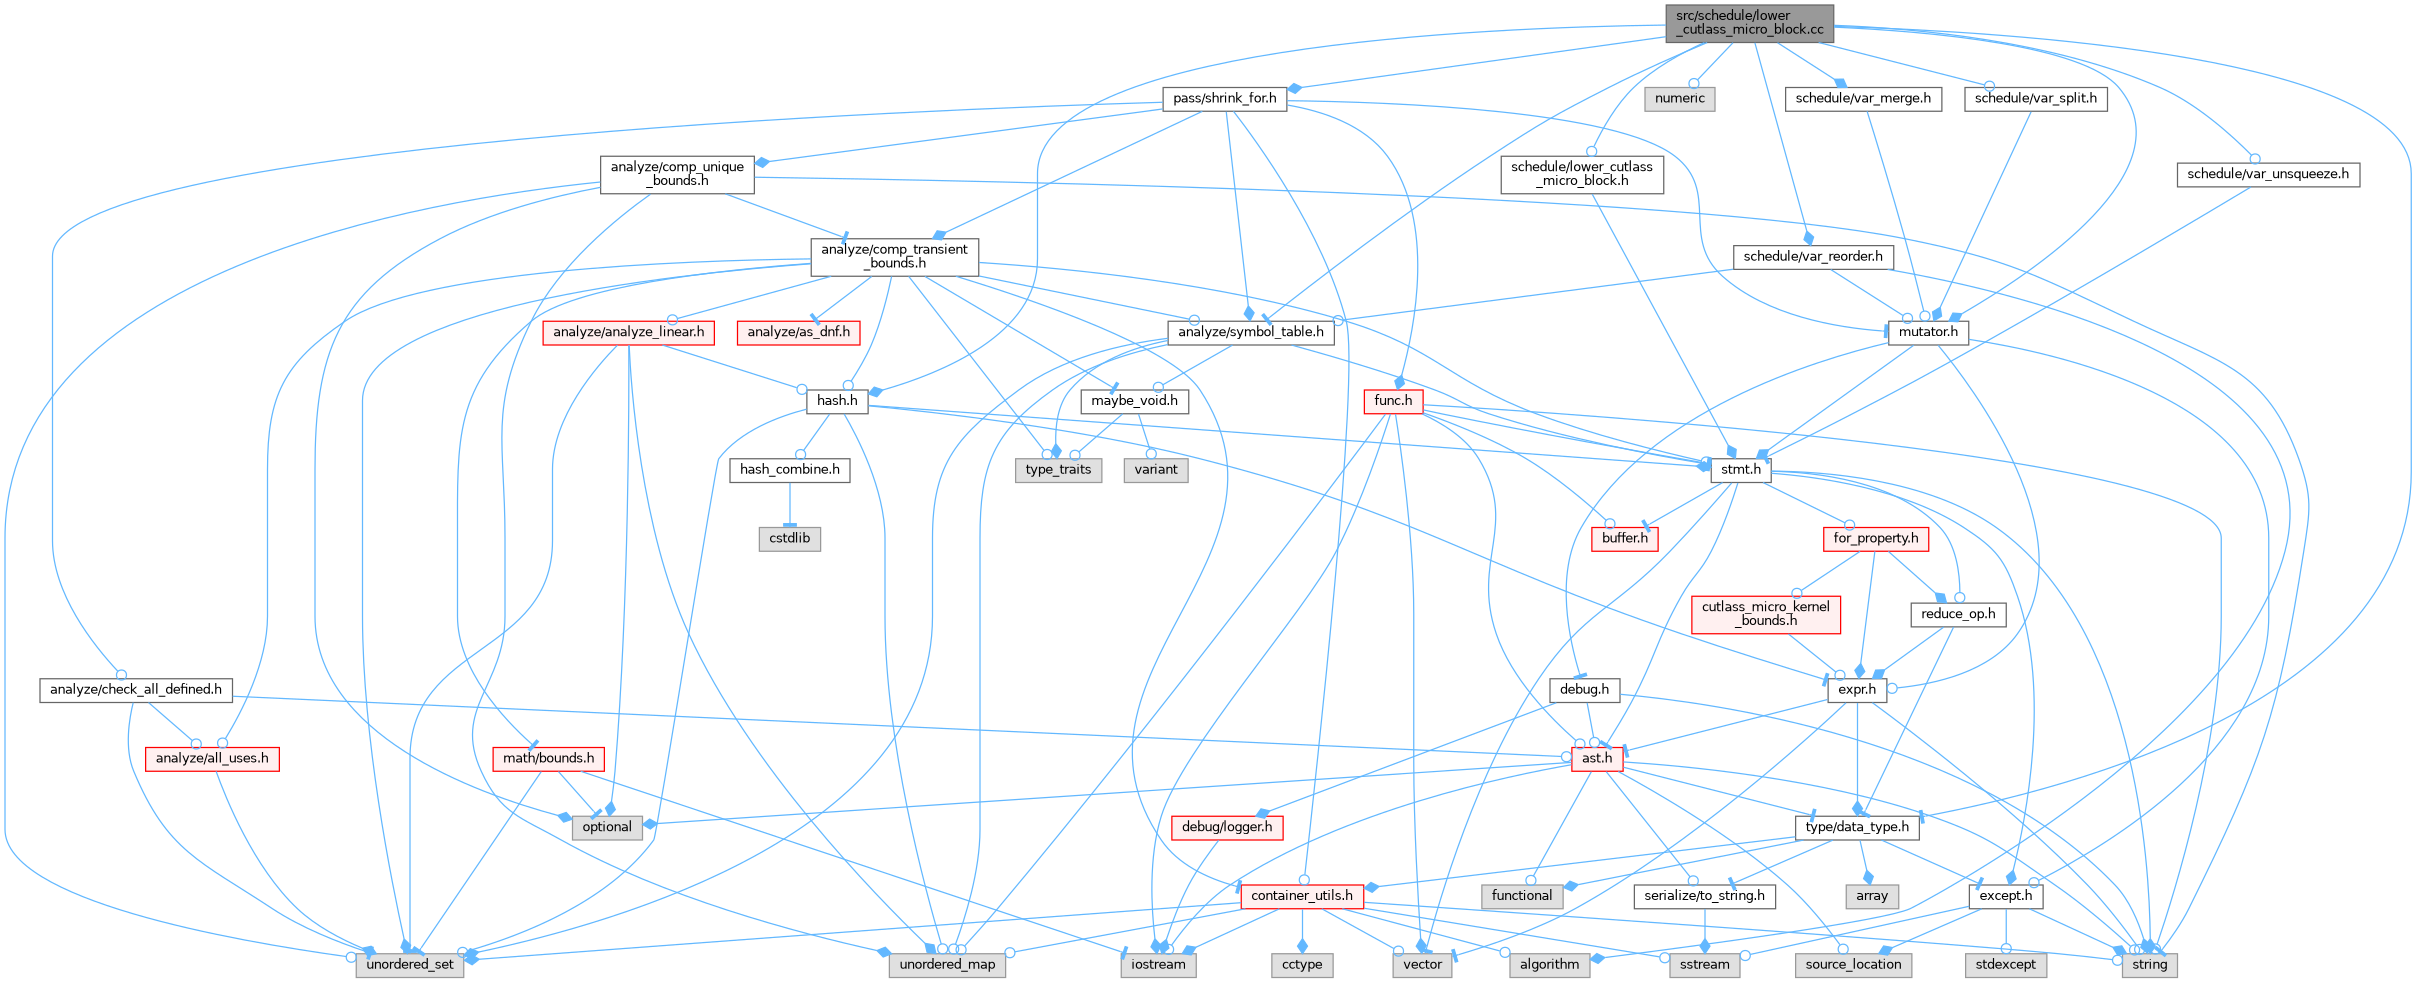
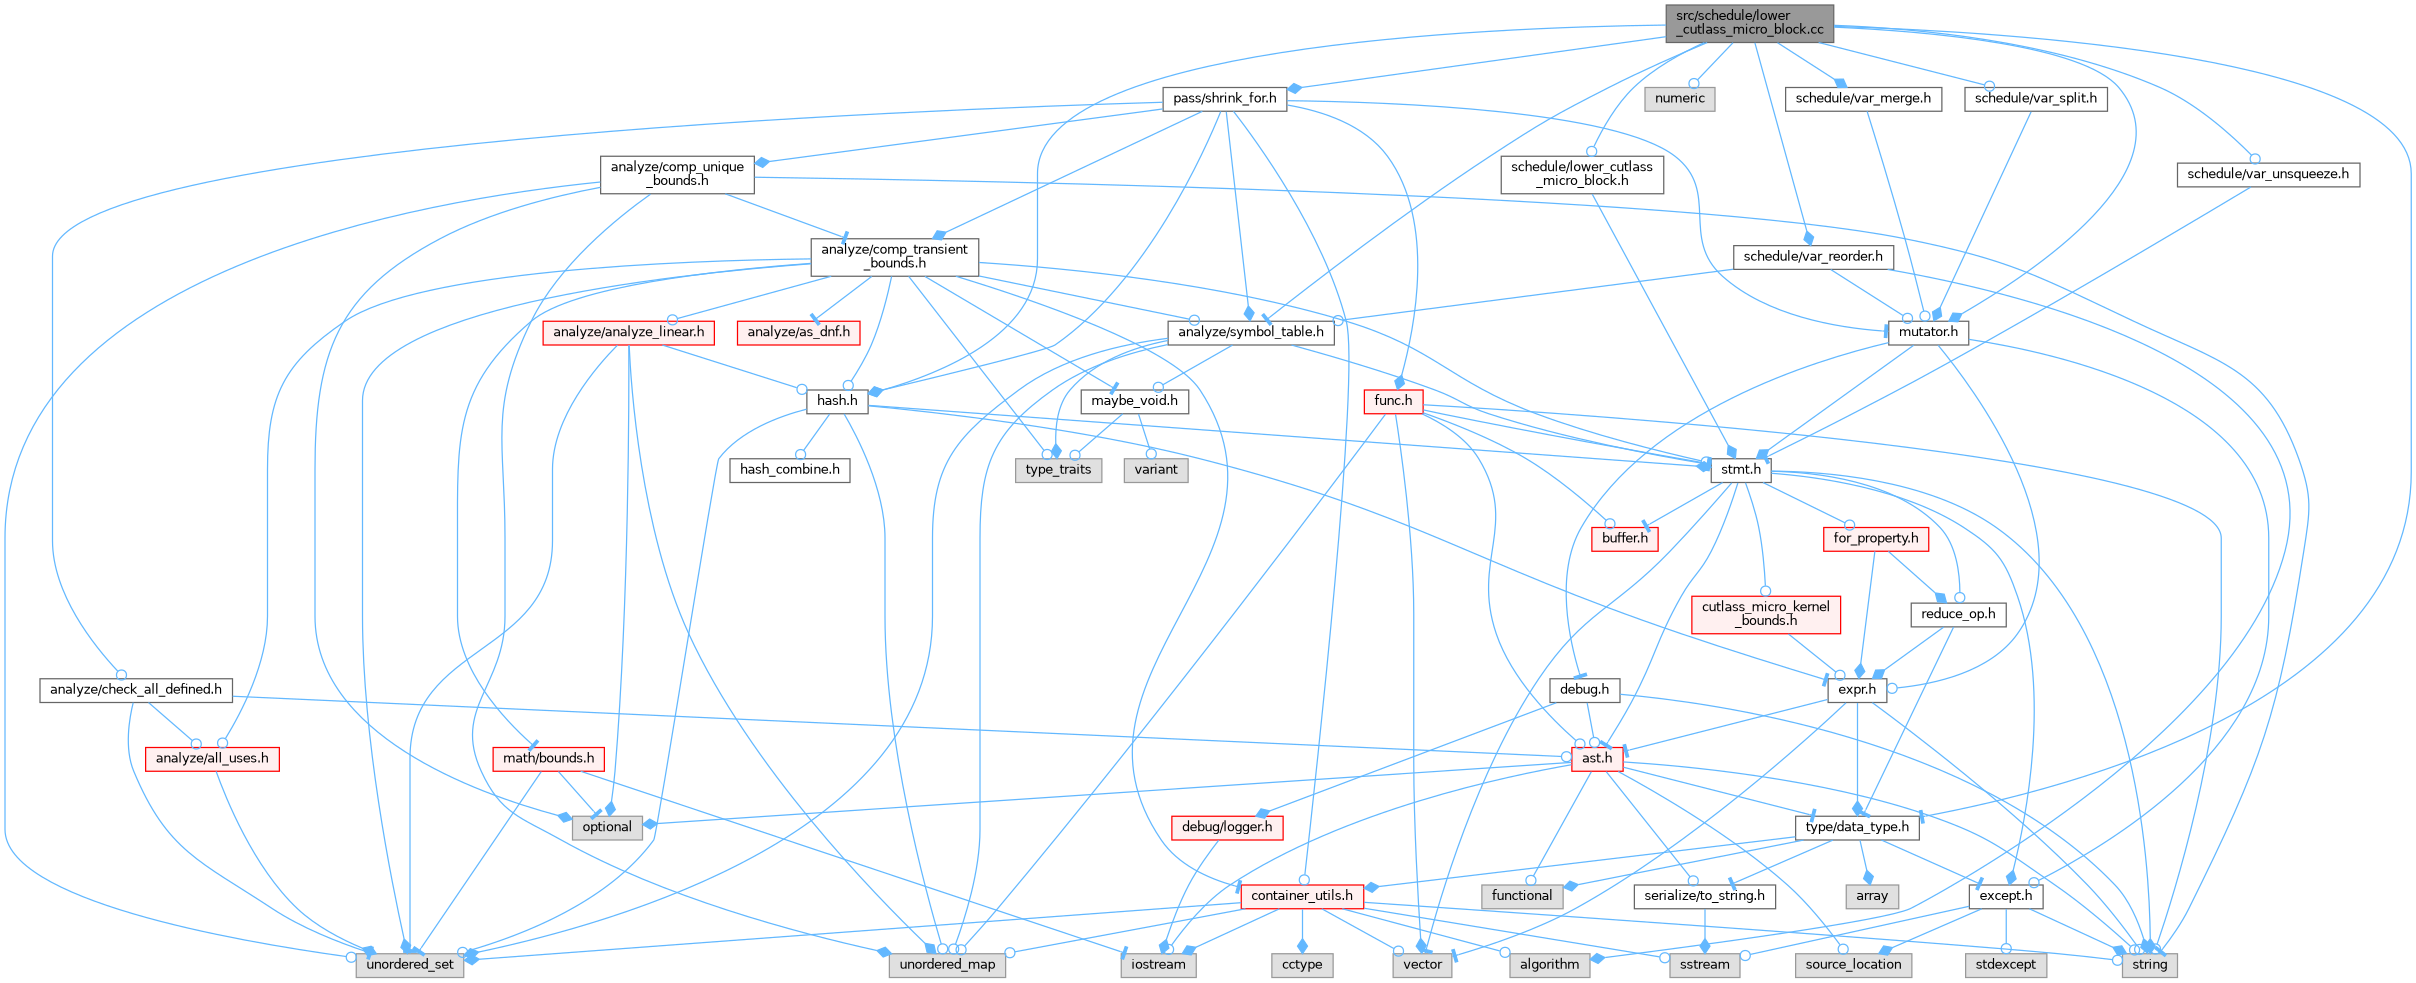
none -> (1097, 308)
(790, 539) -> none
(1831, 571) -> (1760, 533)
(1252, 672) -> none
